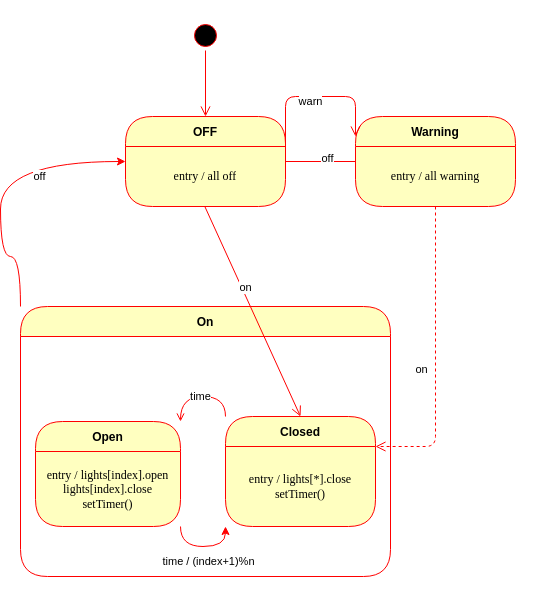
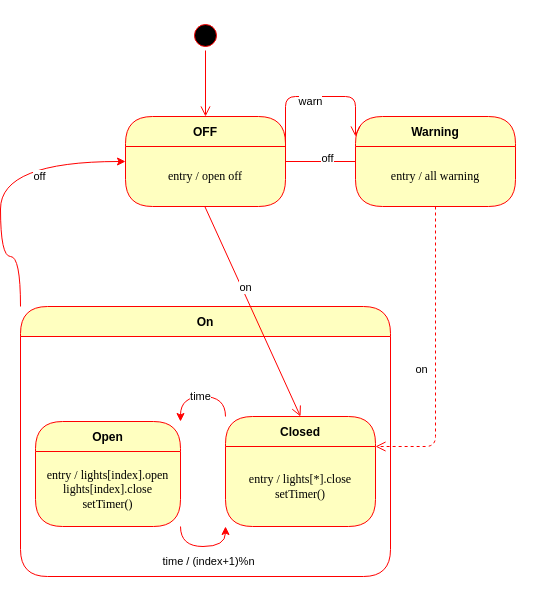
(206, 177) -> (206, 177)
(183, 407) -> (182, 407)
